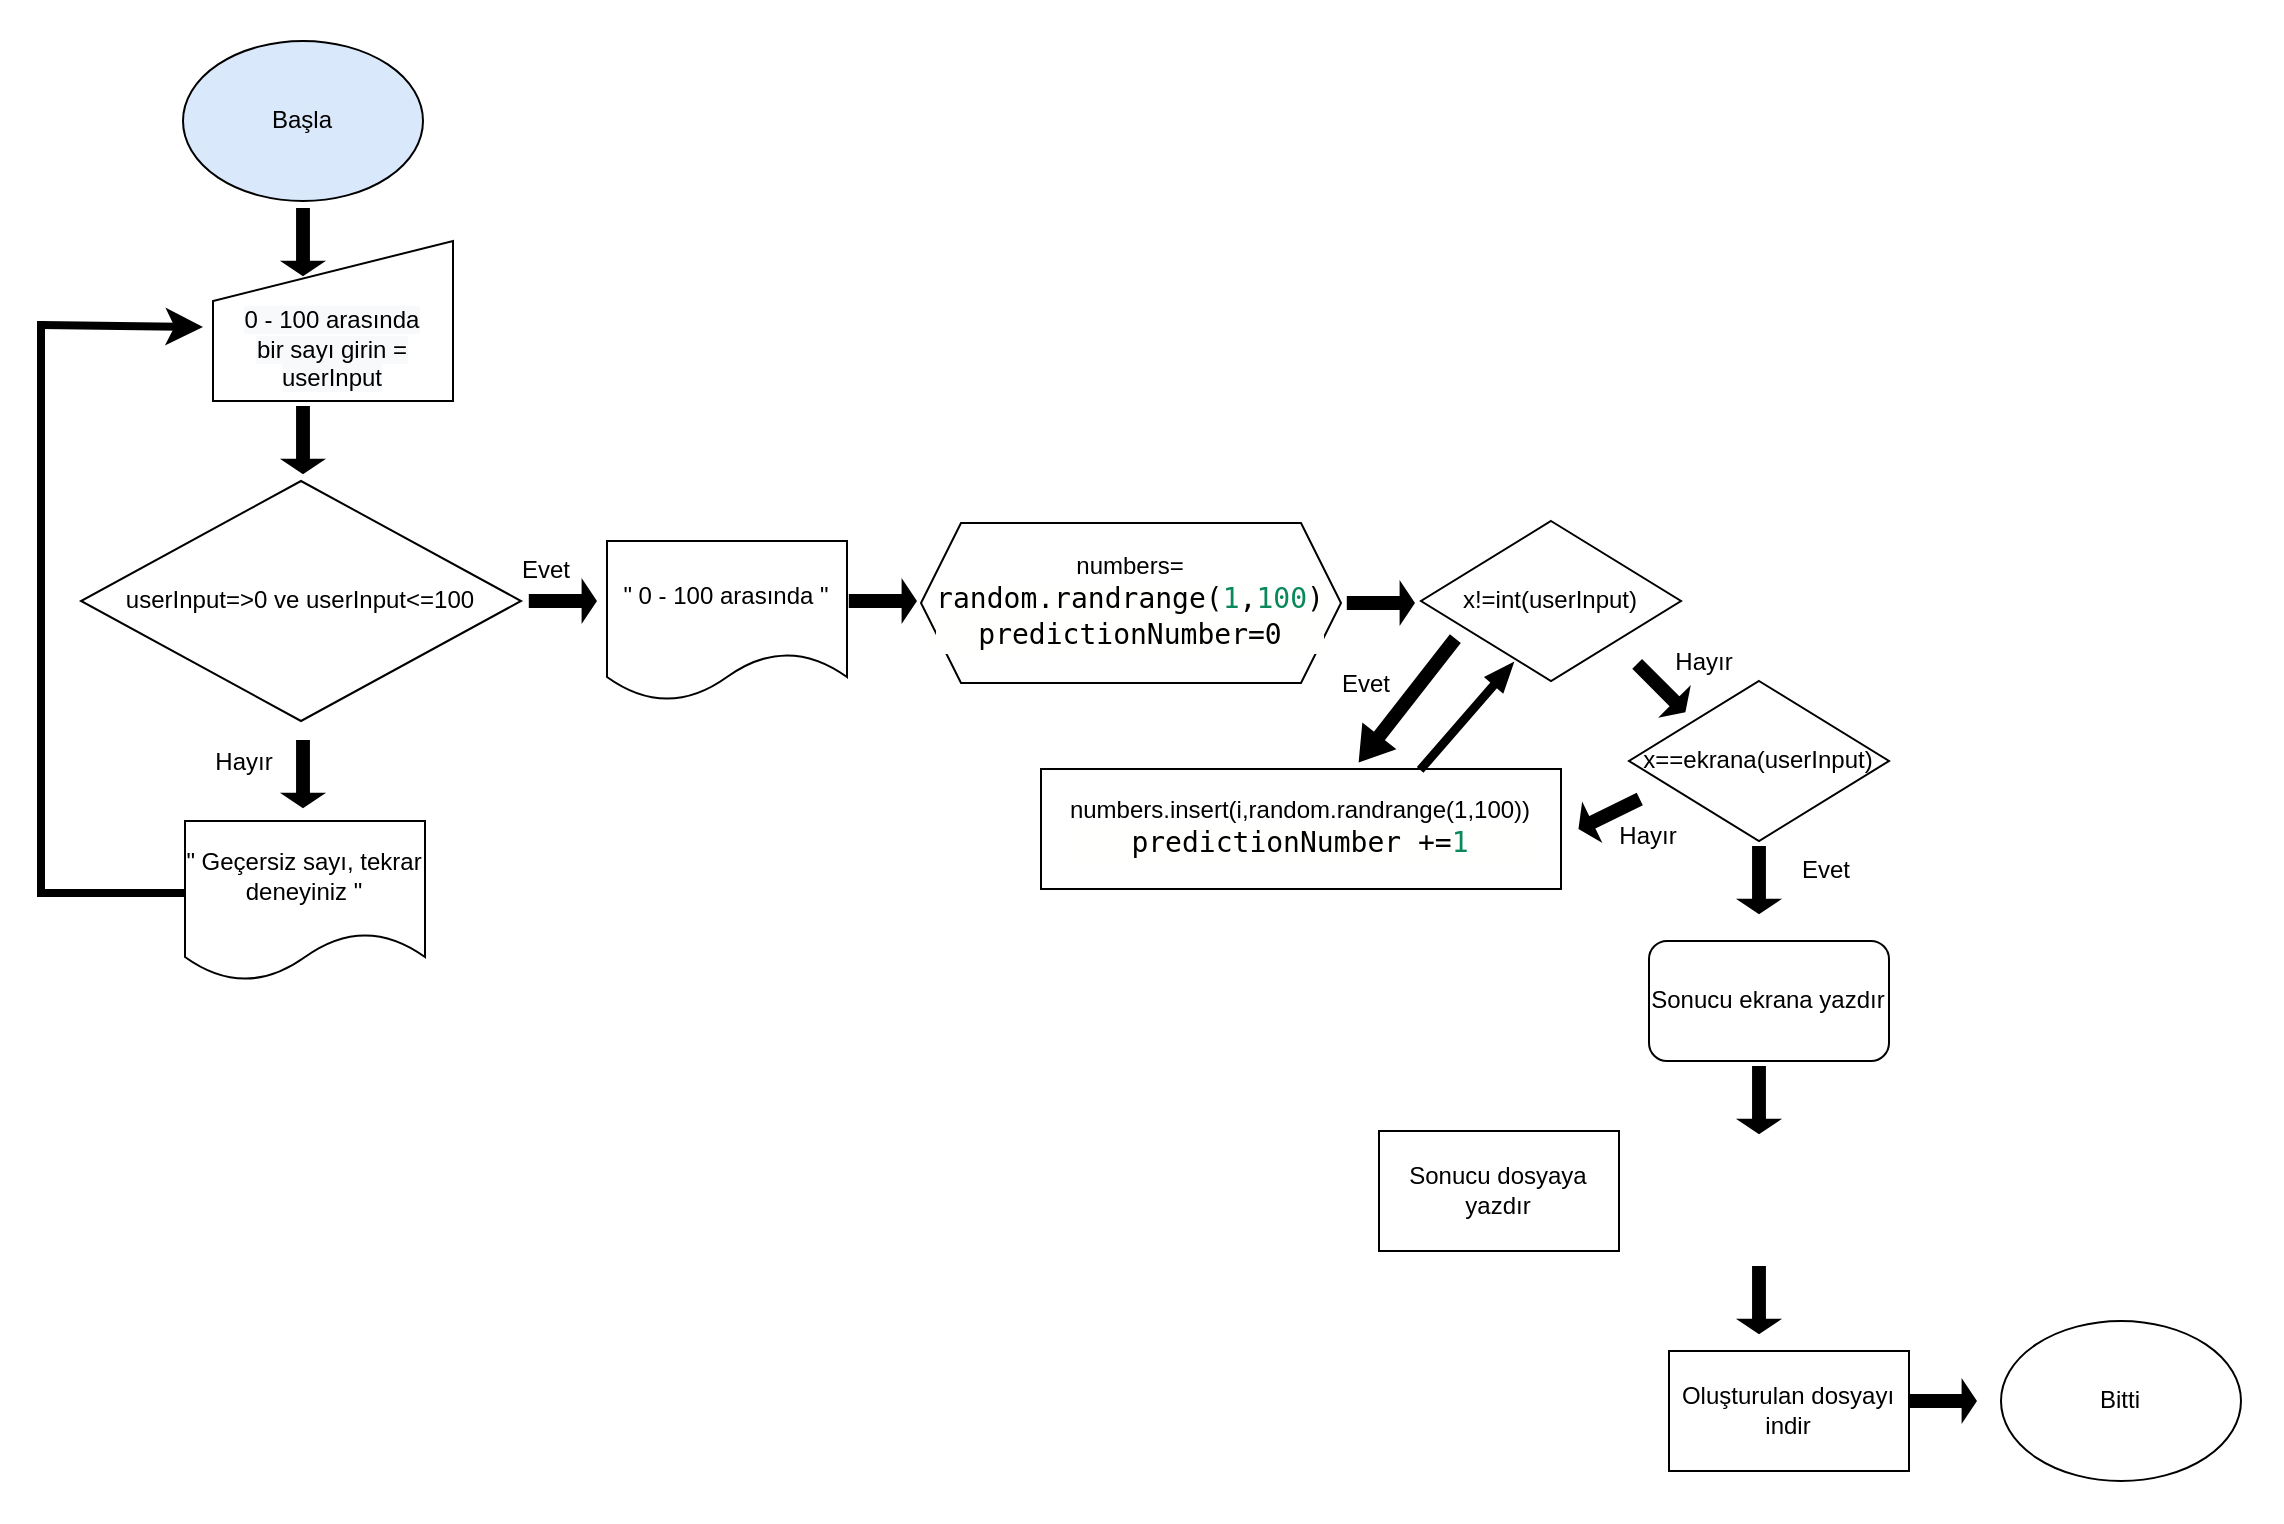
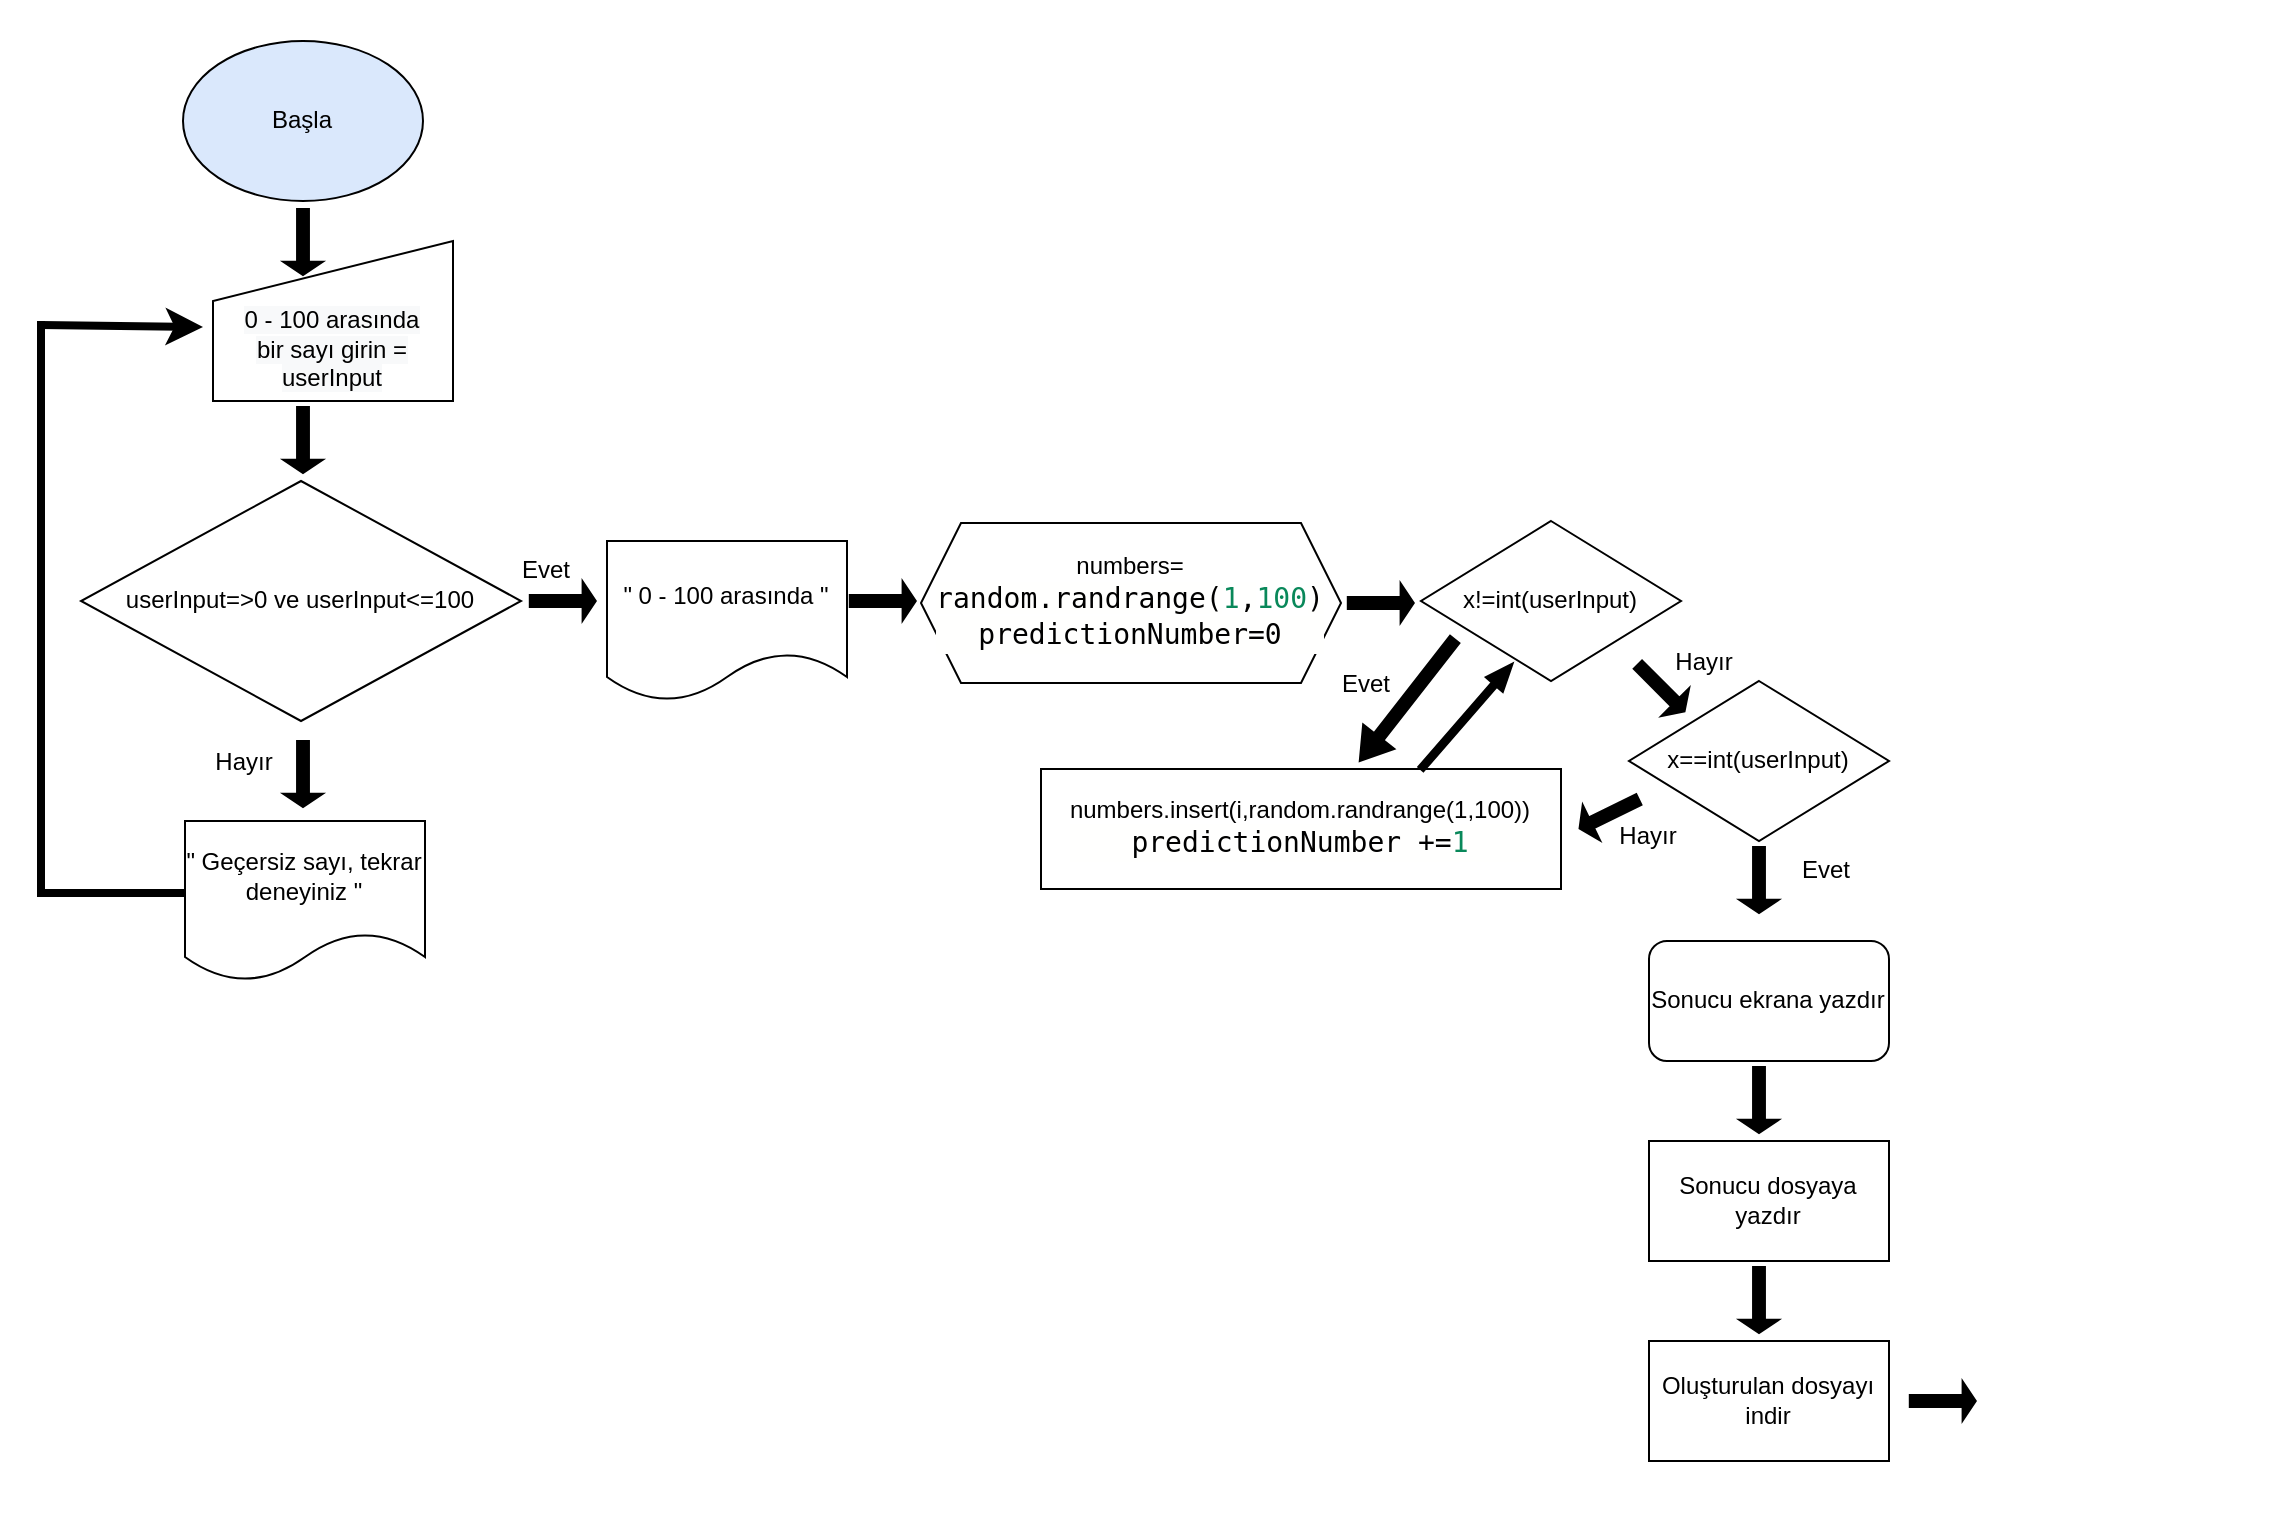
(1759, 761) -> (1759, 761)
(1499, 1191) -> (1769, 1201)
(2121, 1401) -> none
(1789, 1411) -> (1769, 1401)
